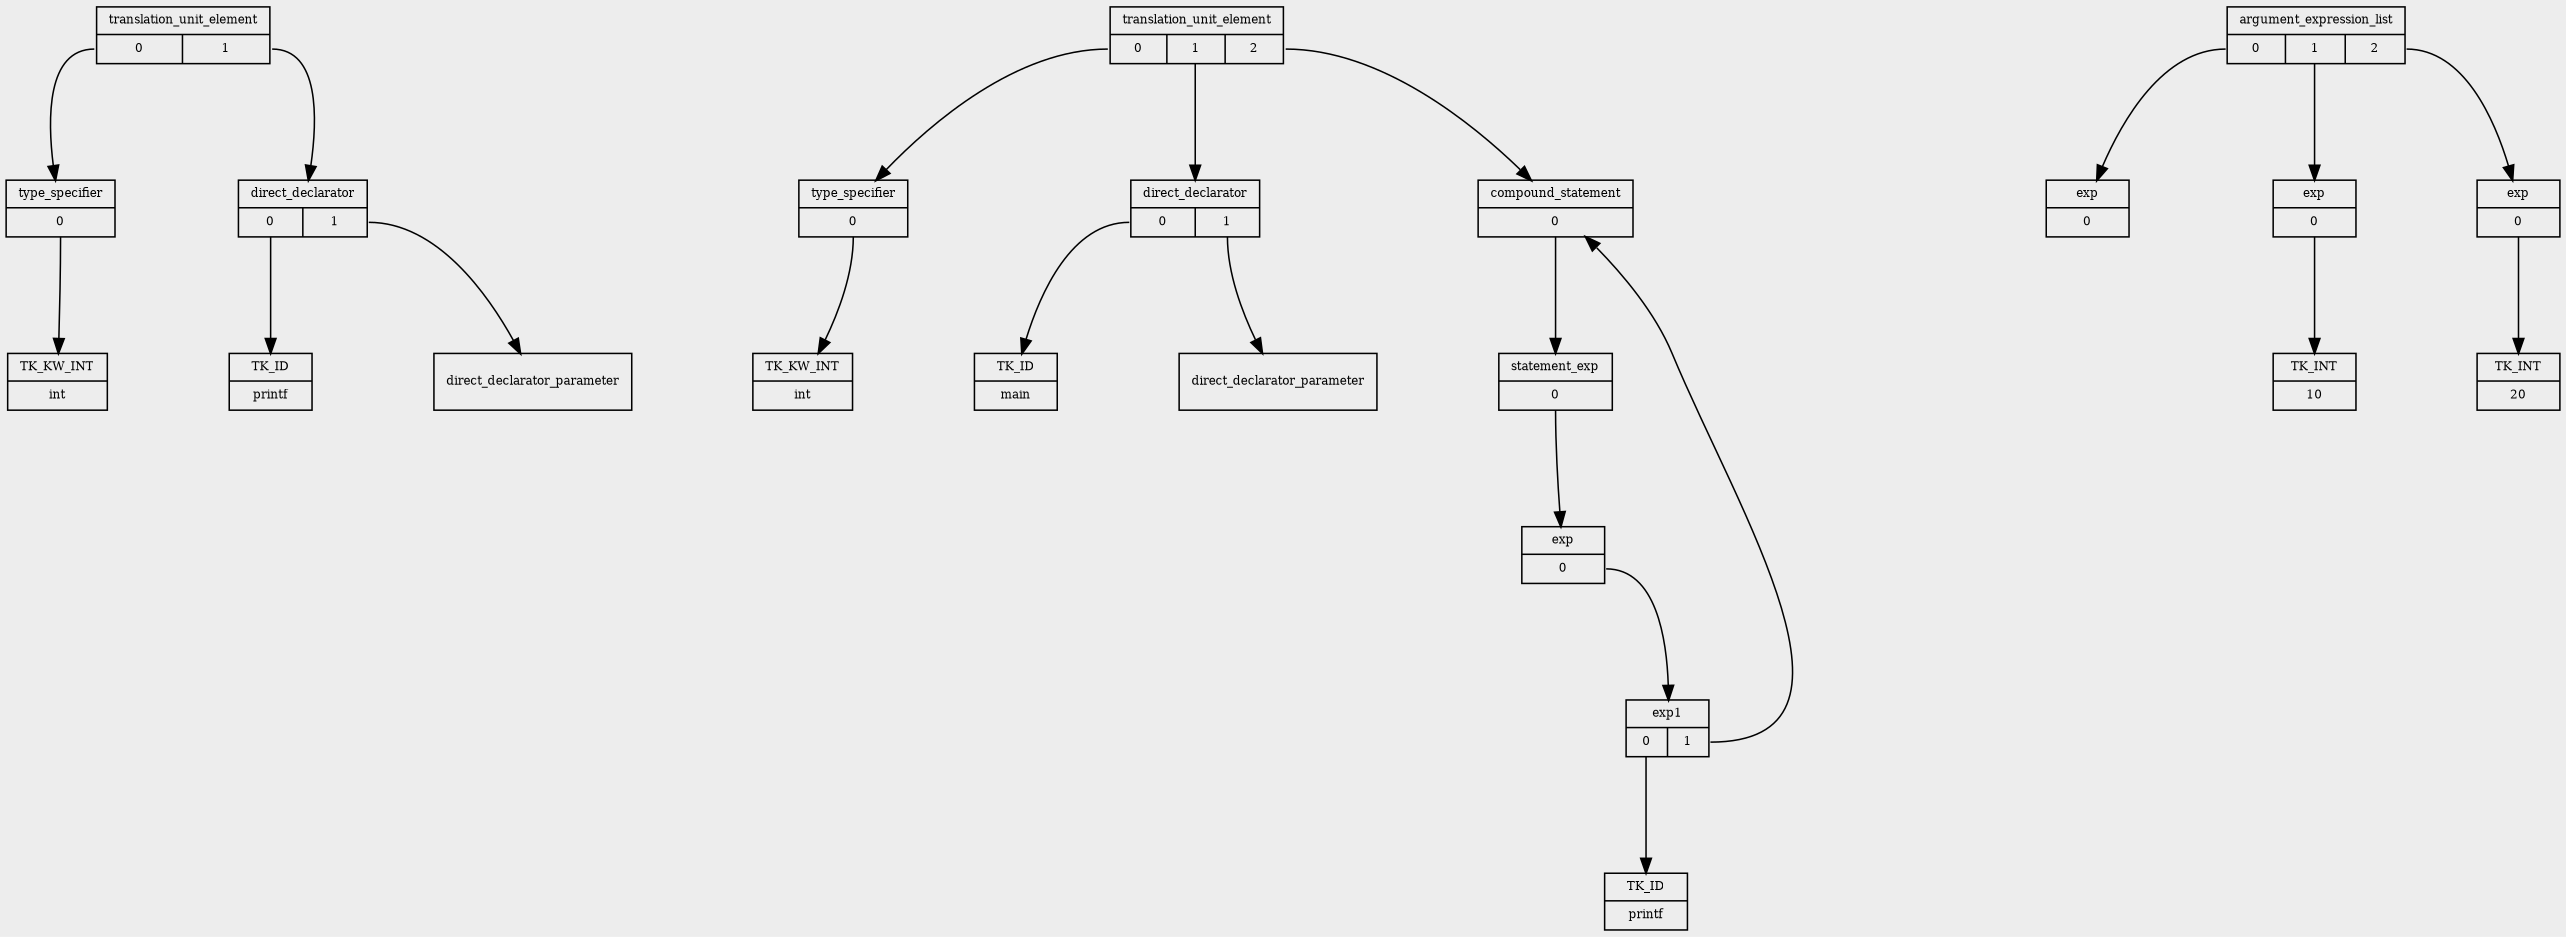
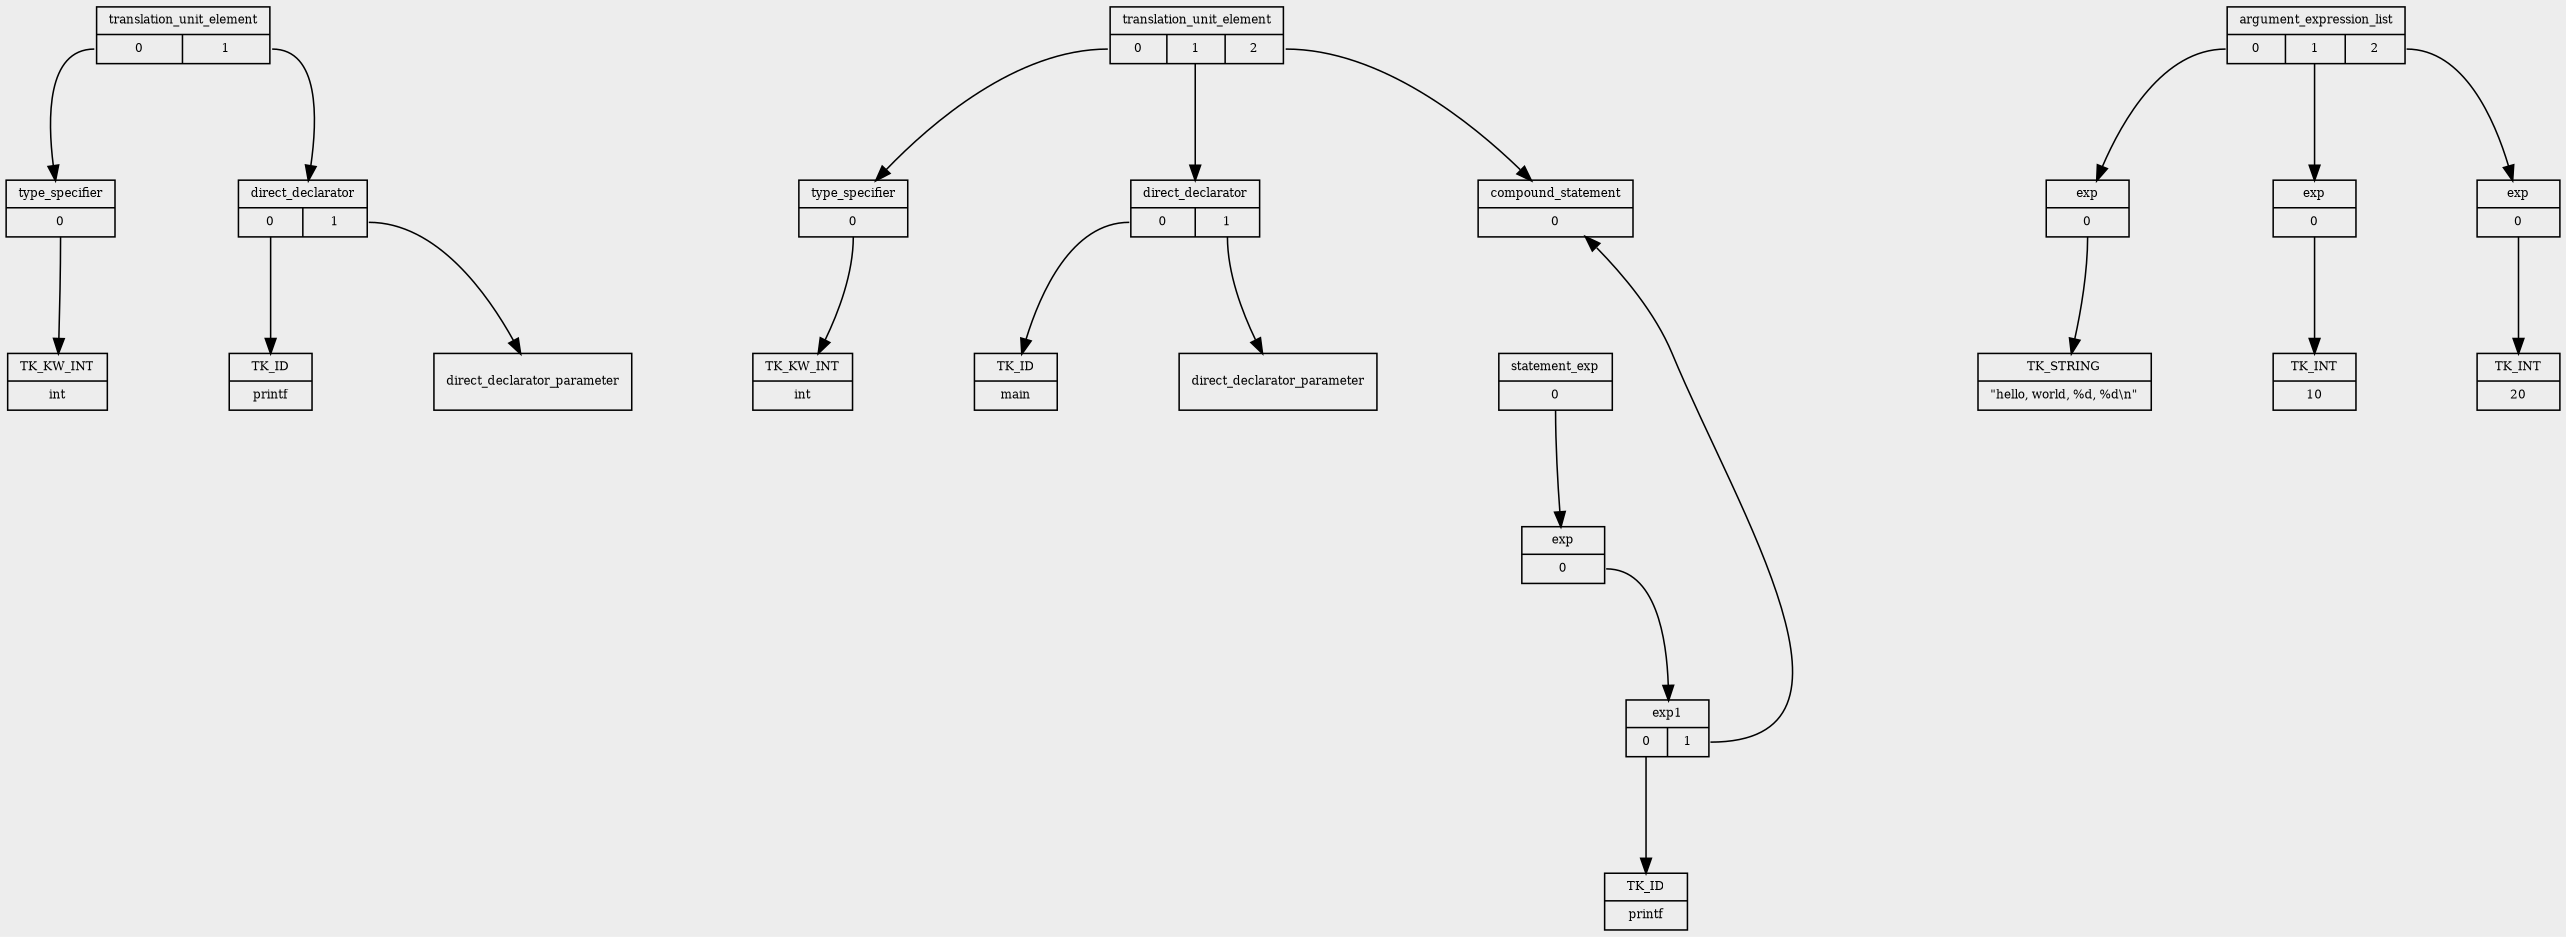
(1556, 288) -> none
none -> (2065, 382)
